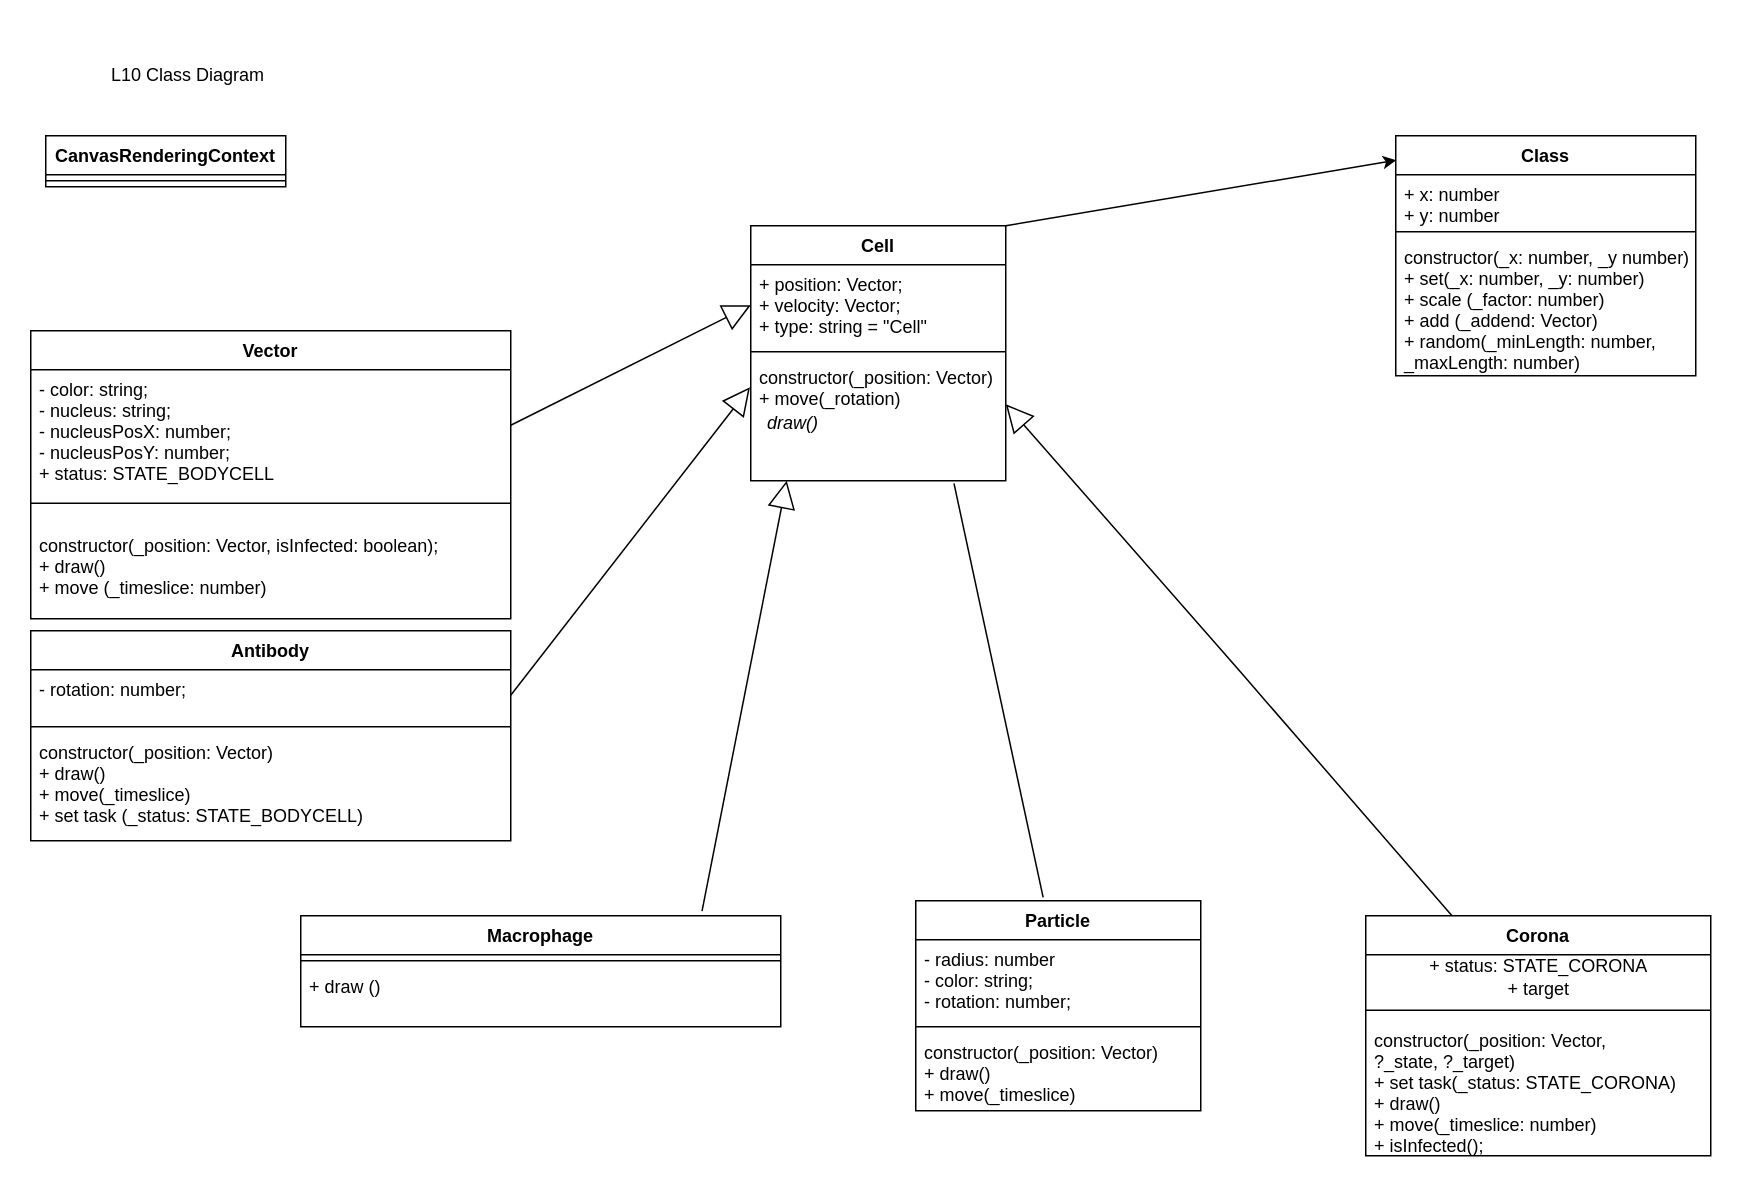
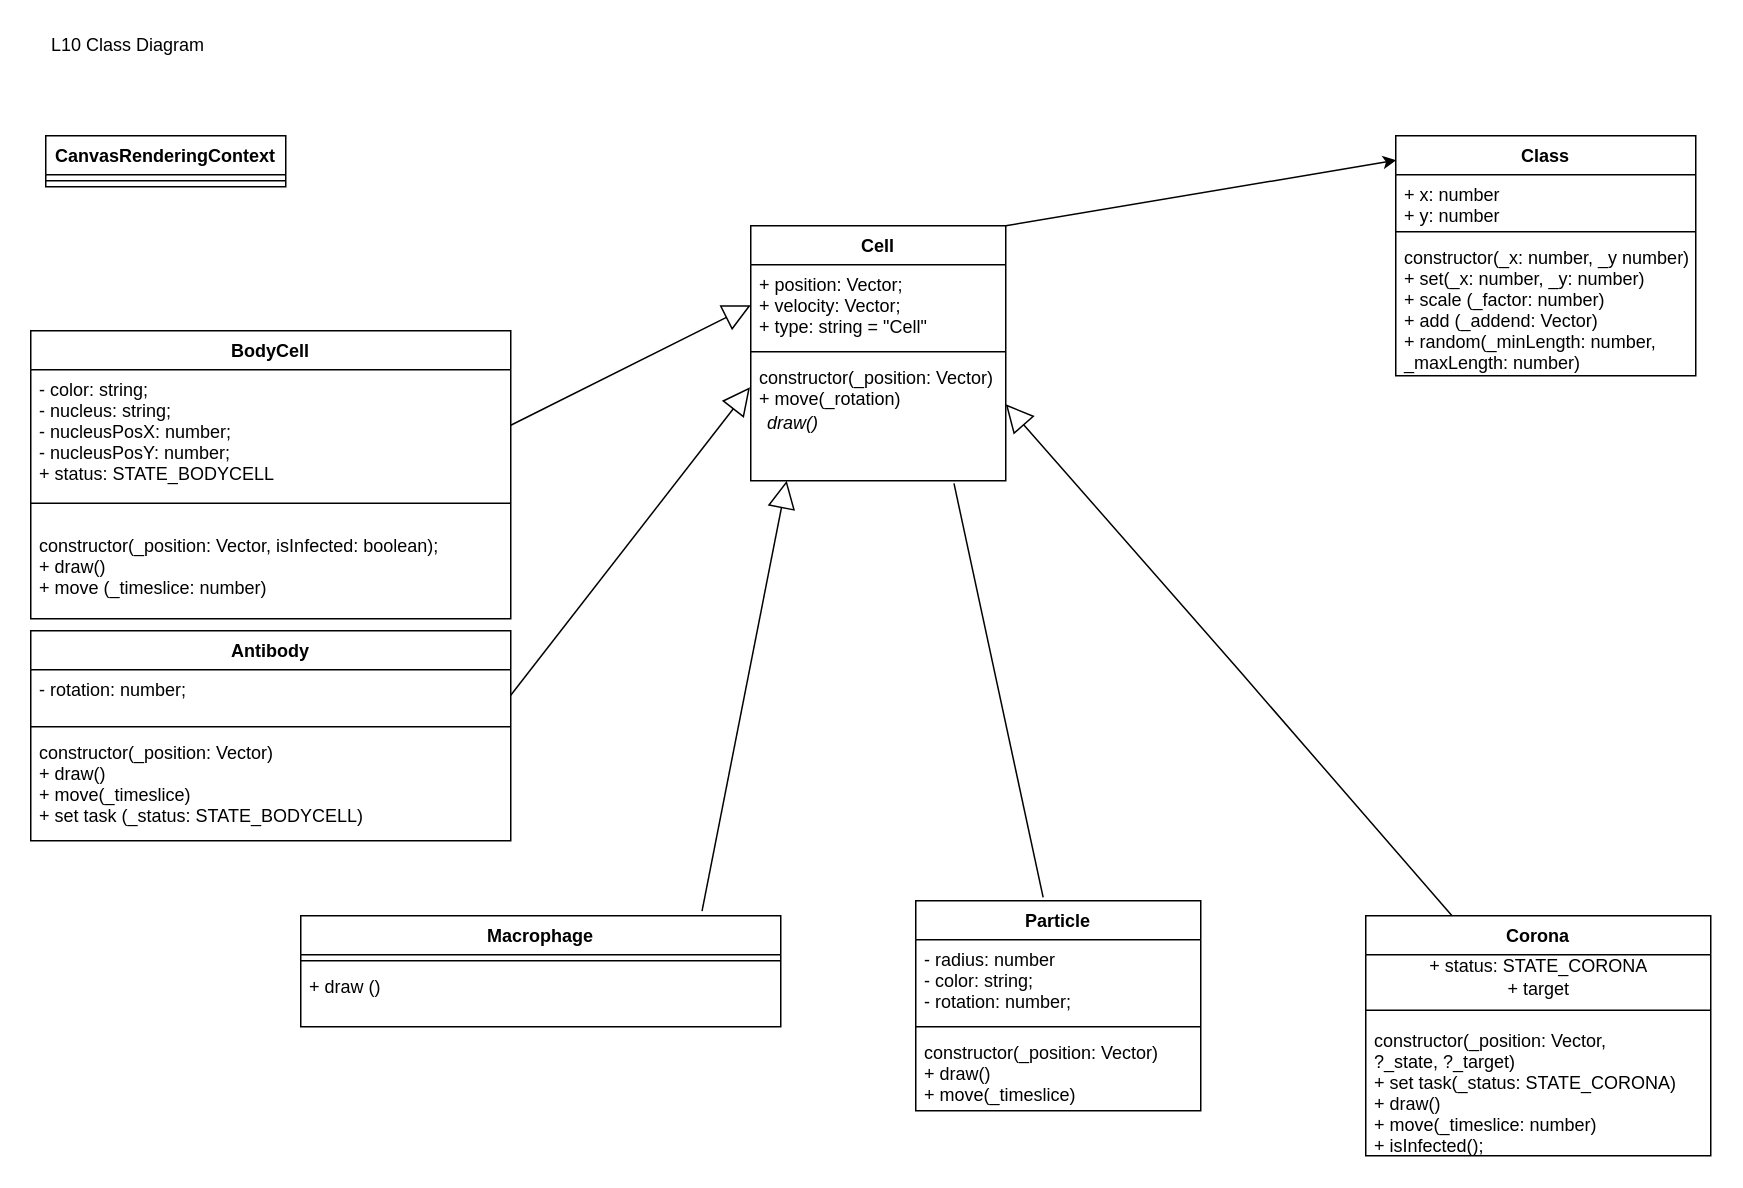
(188, 76) -> (128, 46)
(270, 351) -> (270, 351)
